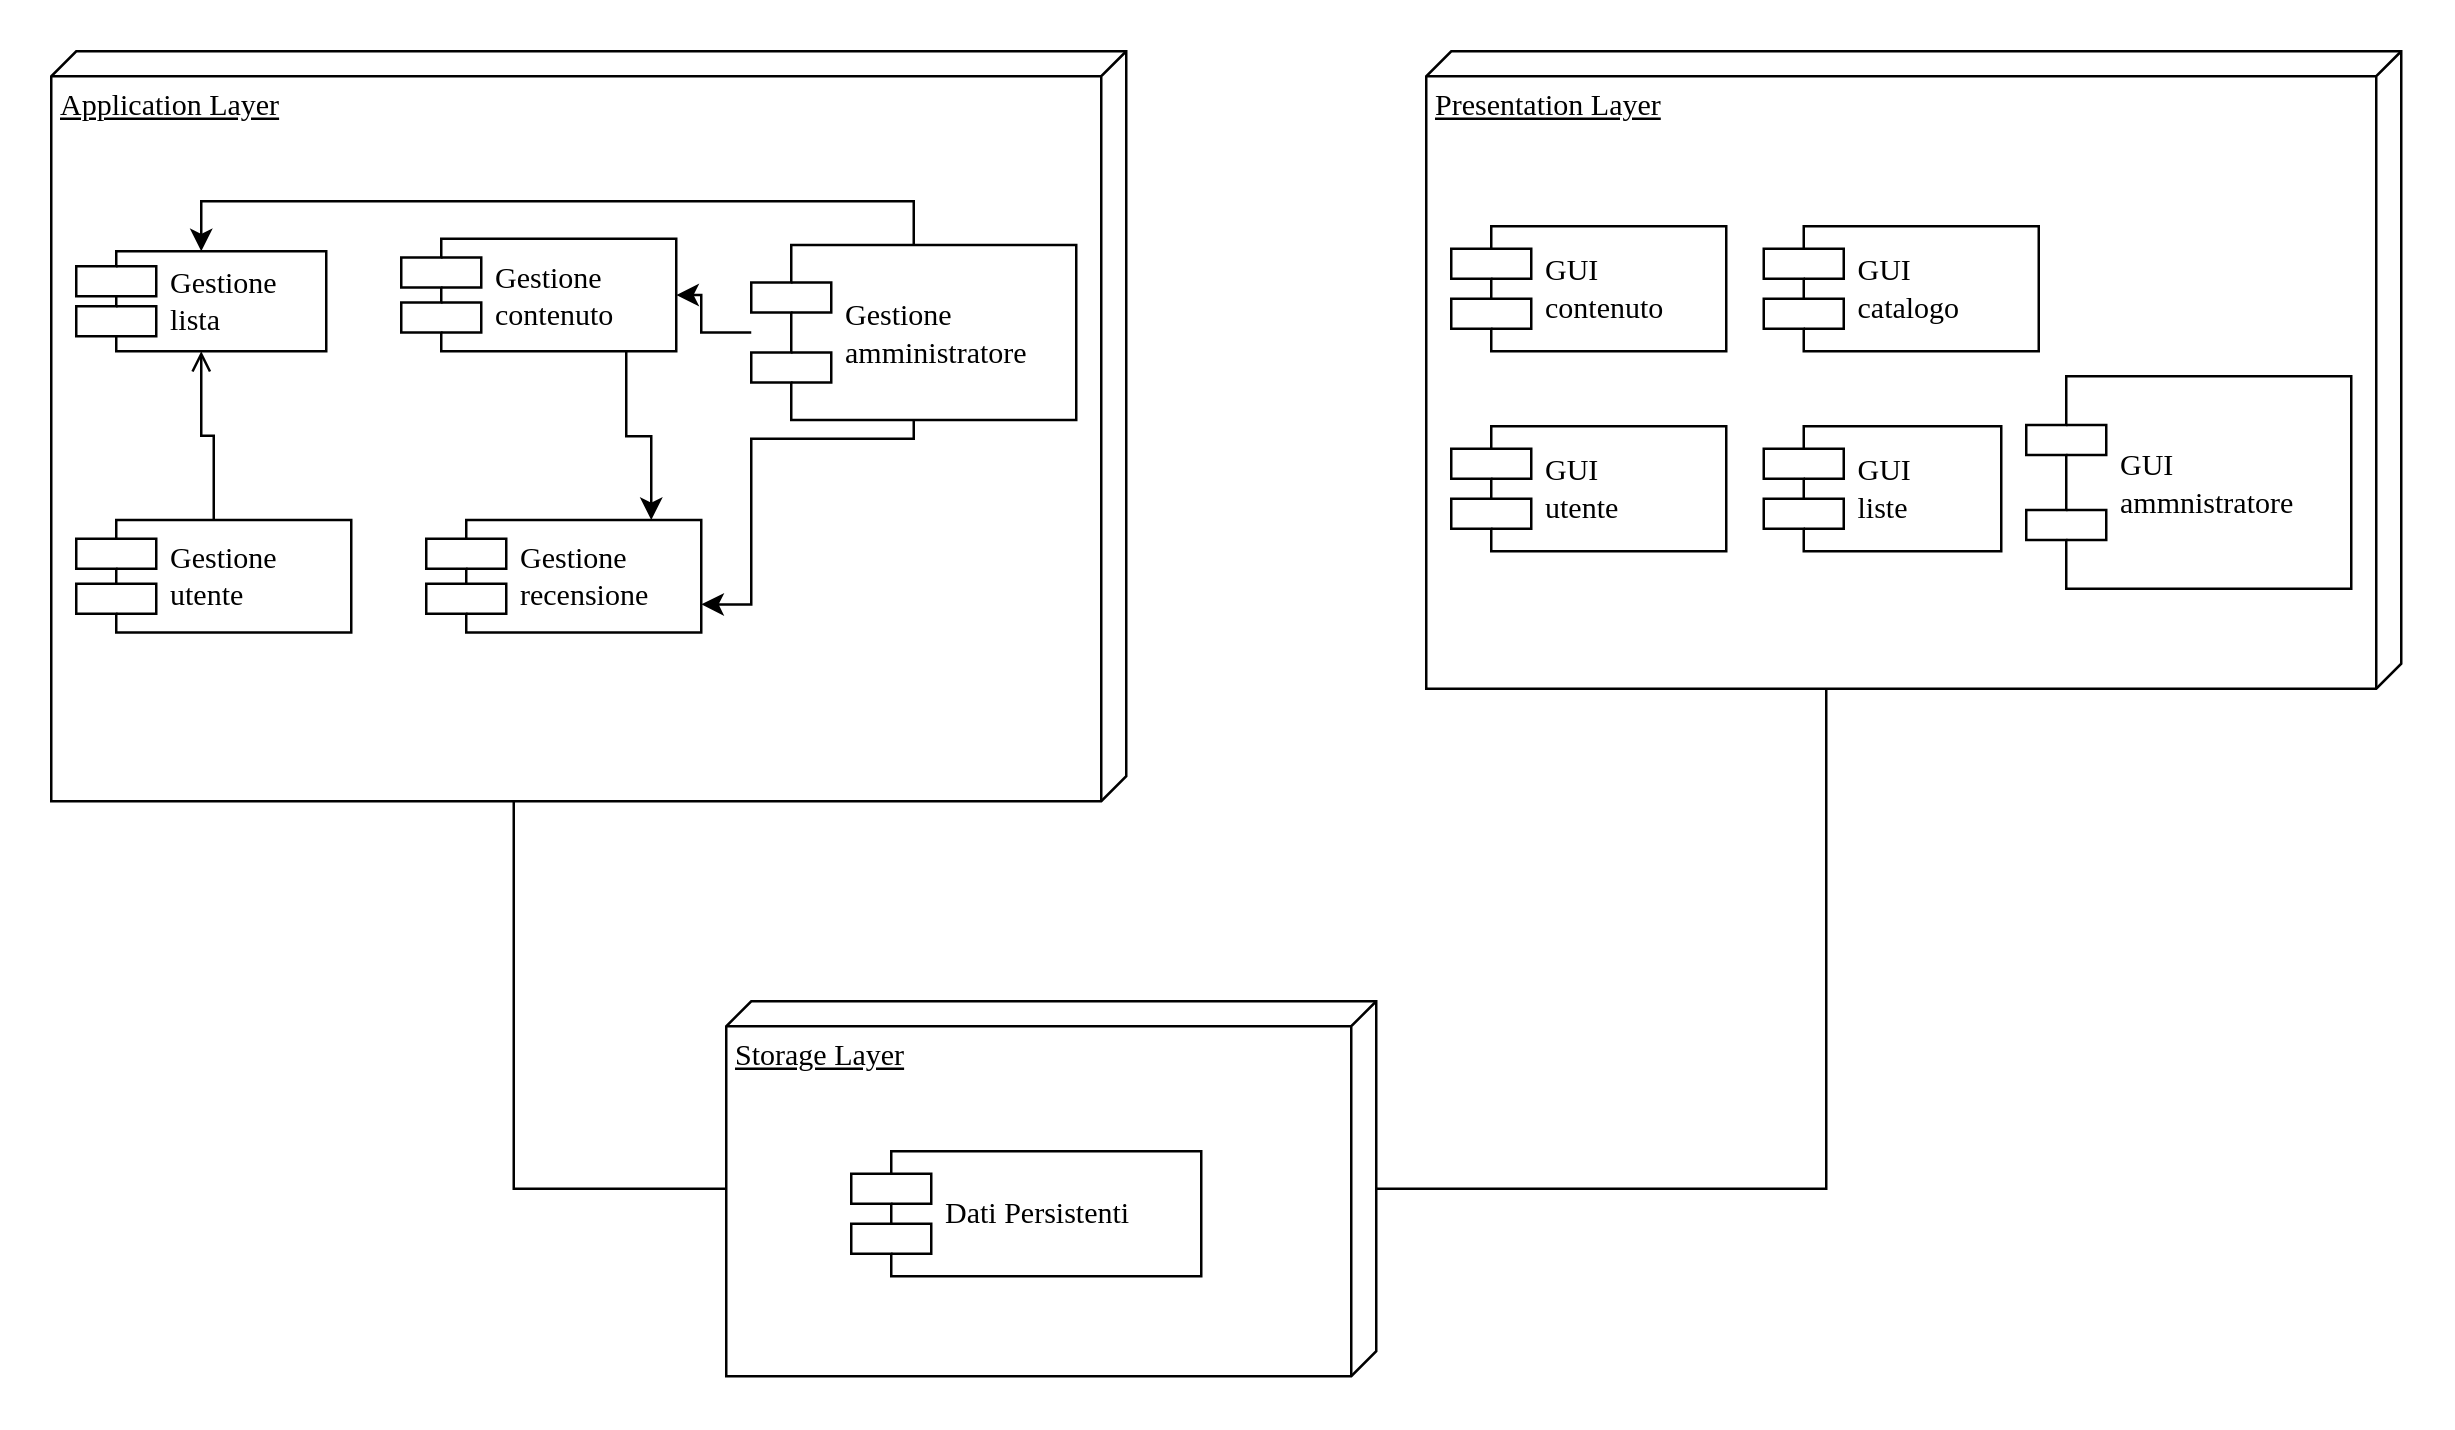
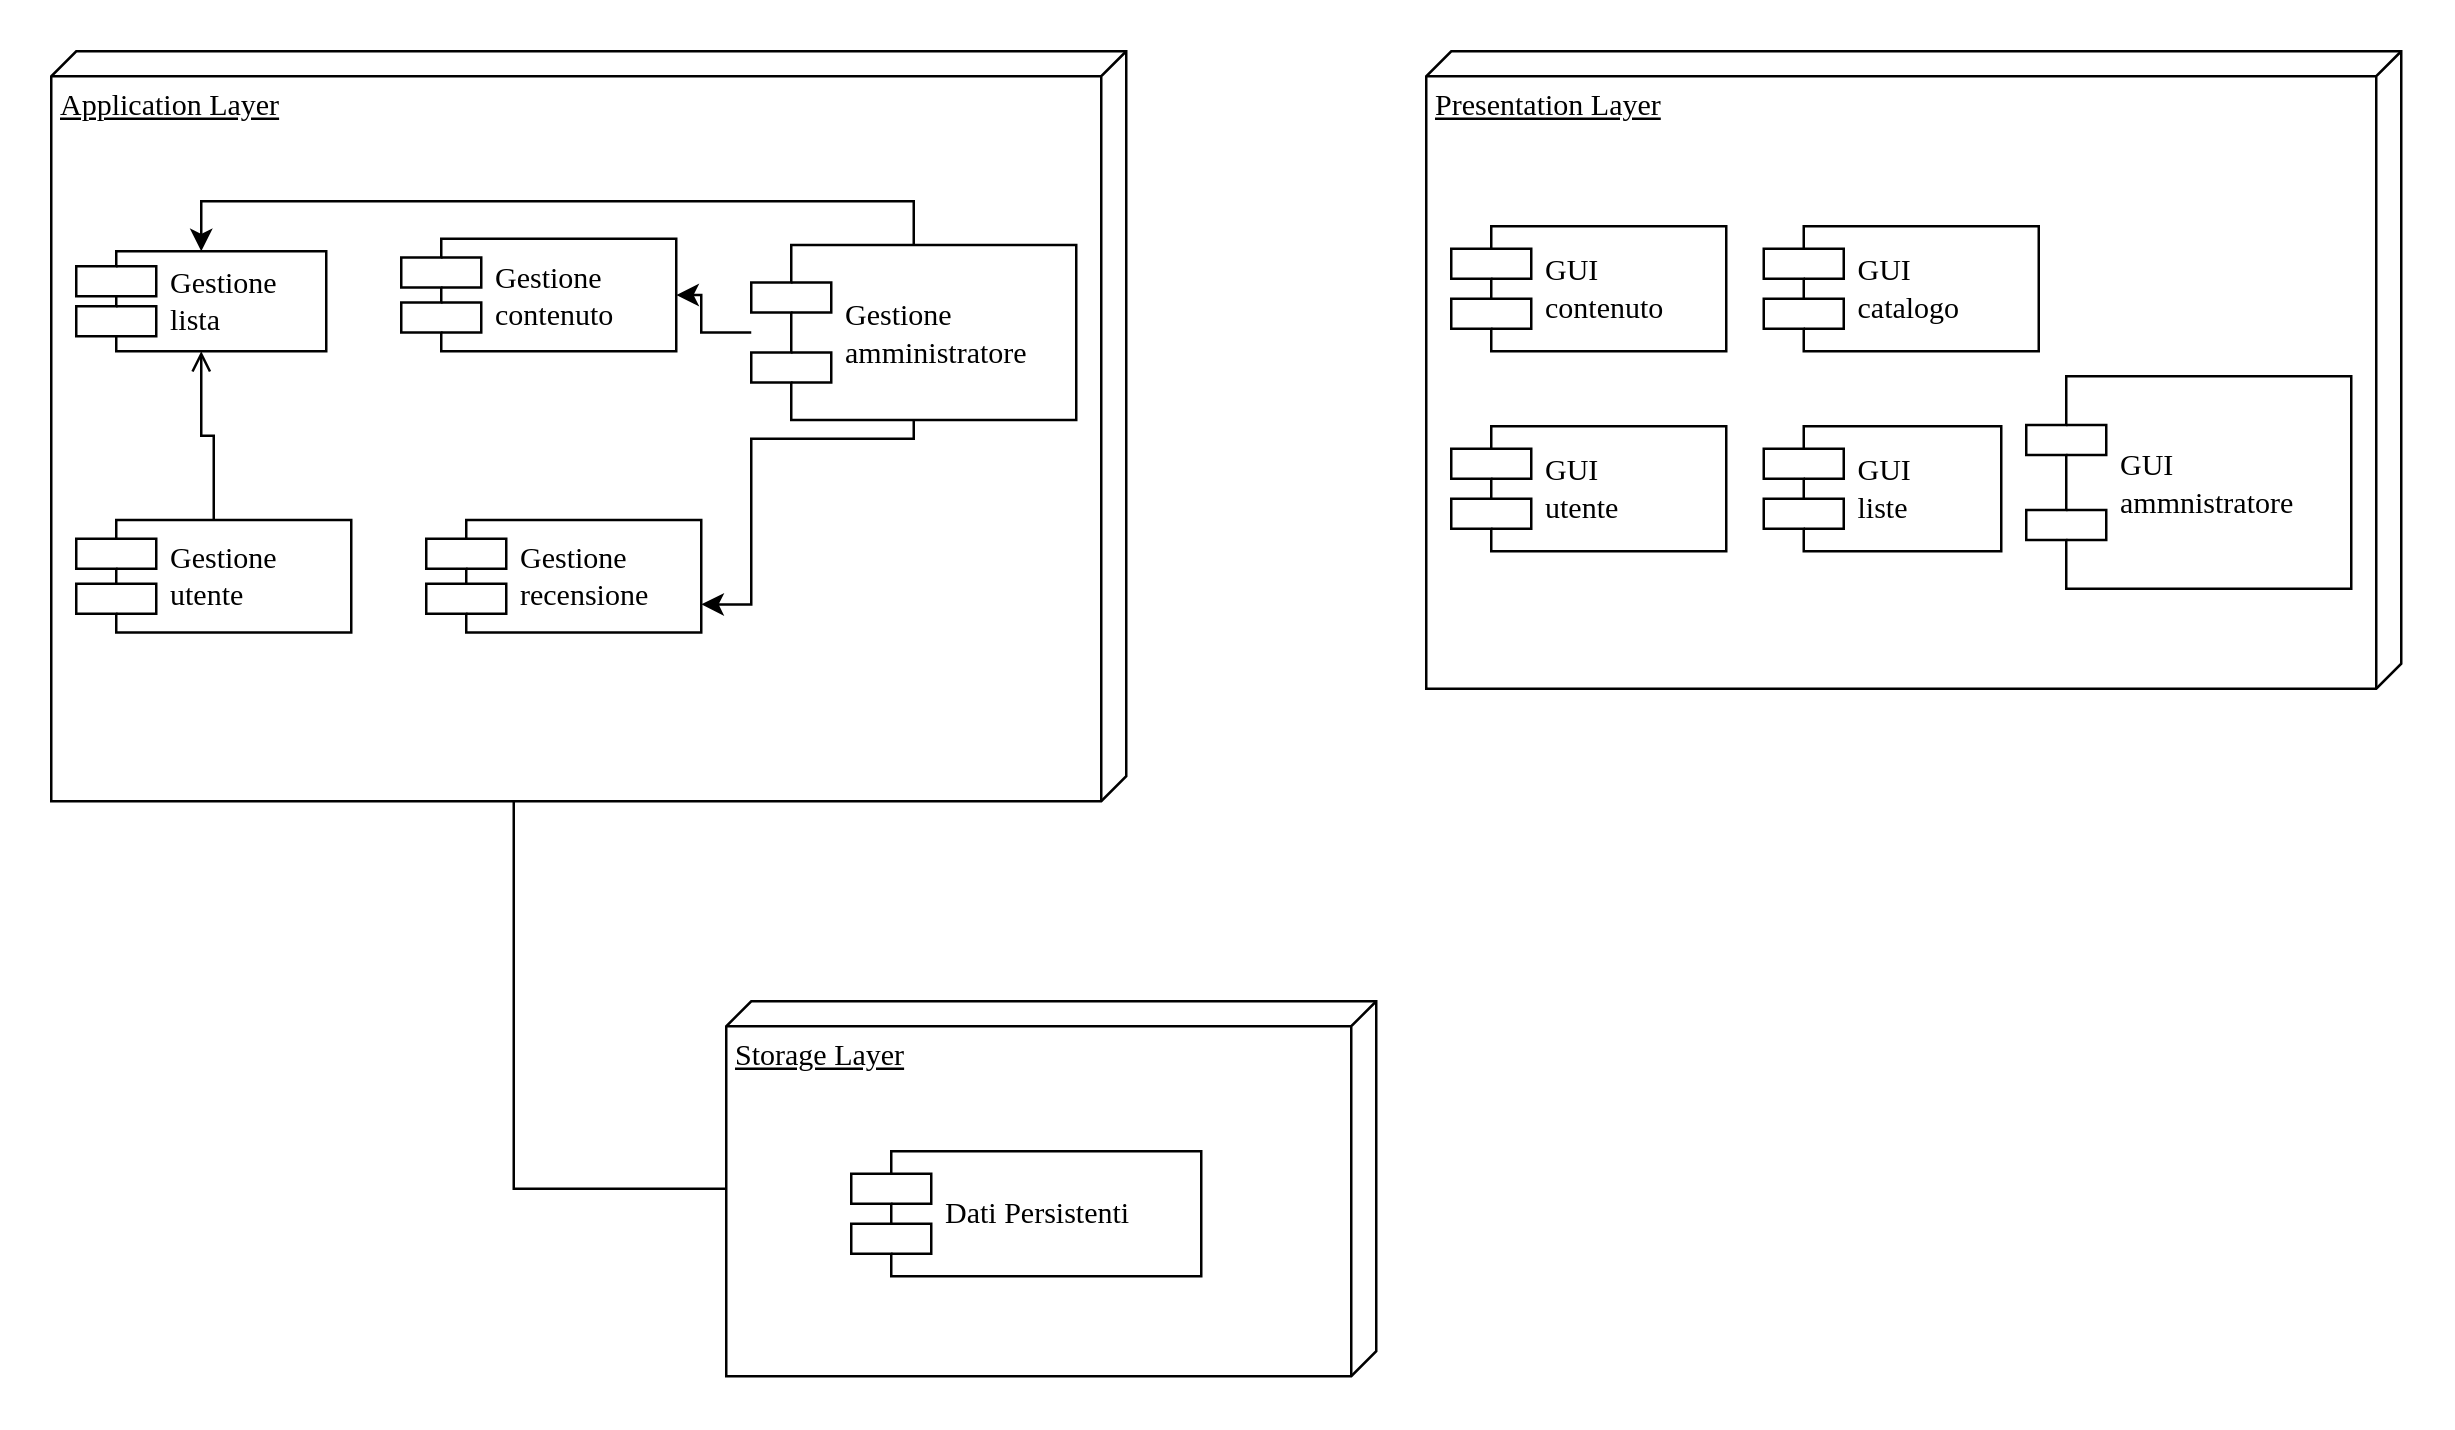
(629, 436) -> none
(1826, 1164) -> none
